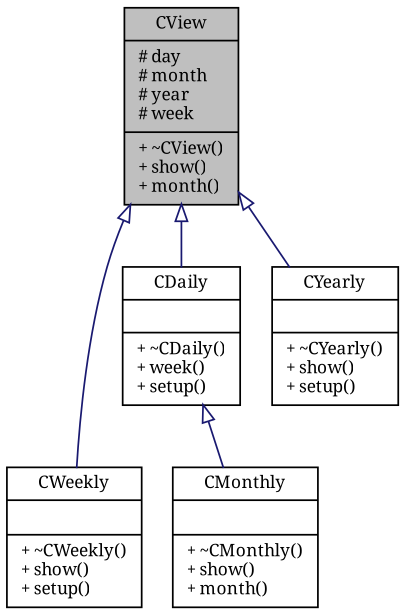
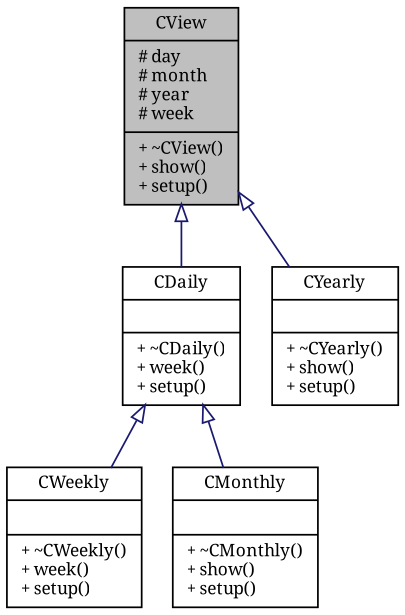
(180, 187) -> (174, 187)
(90, 343) -> (124, 444)
(55, 570) -> (55, 570)
(228, 589) -> (222, 589)
